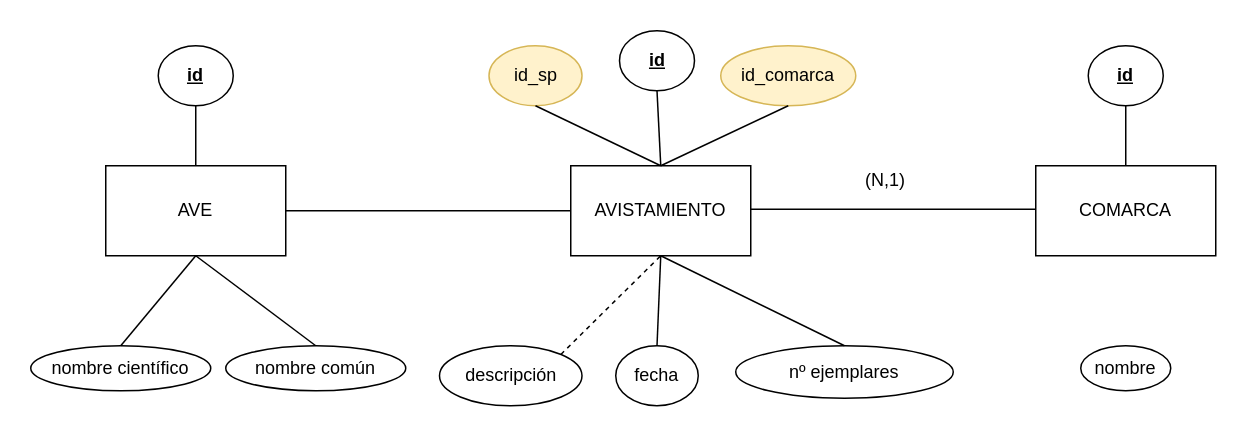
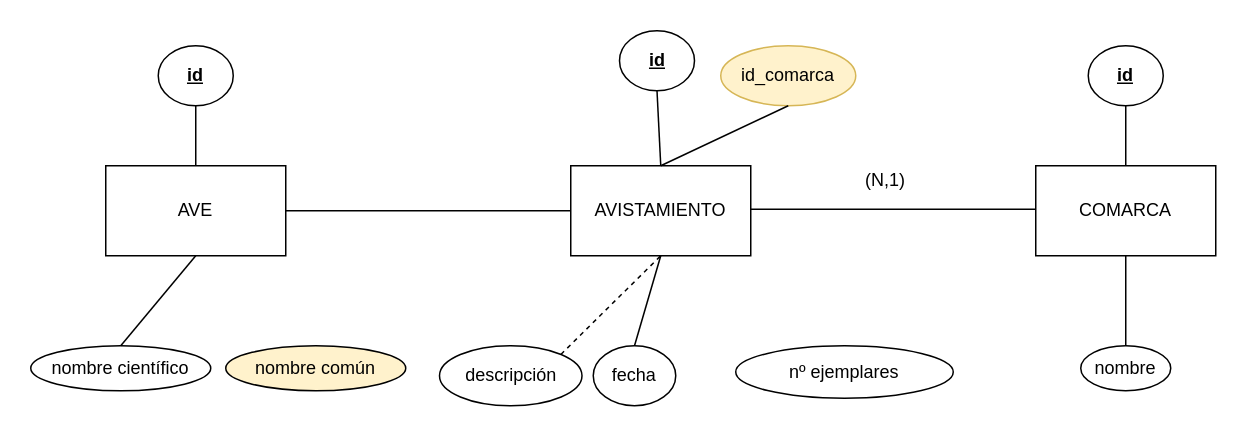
(536, 76) -> none
(596, 135) -> none
(257, 301) -> none
(754, 301) -> none
none -> (1126, 301)
(316, 368) -> (316, 368)
(657, 376) -> (635, 376)
